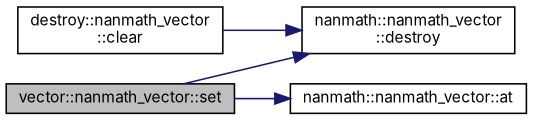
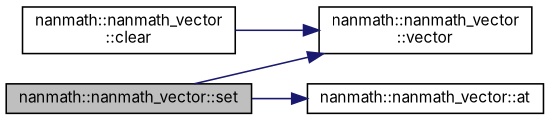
(120, 30) -> (129, 30)
(408, 30) -> (425, 30)
(120, 99) -> (129, 99)
